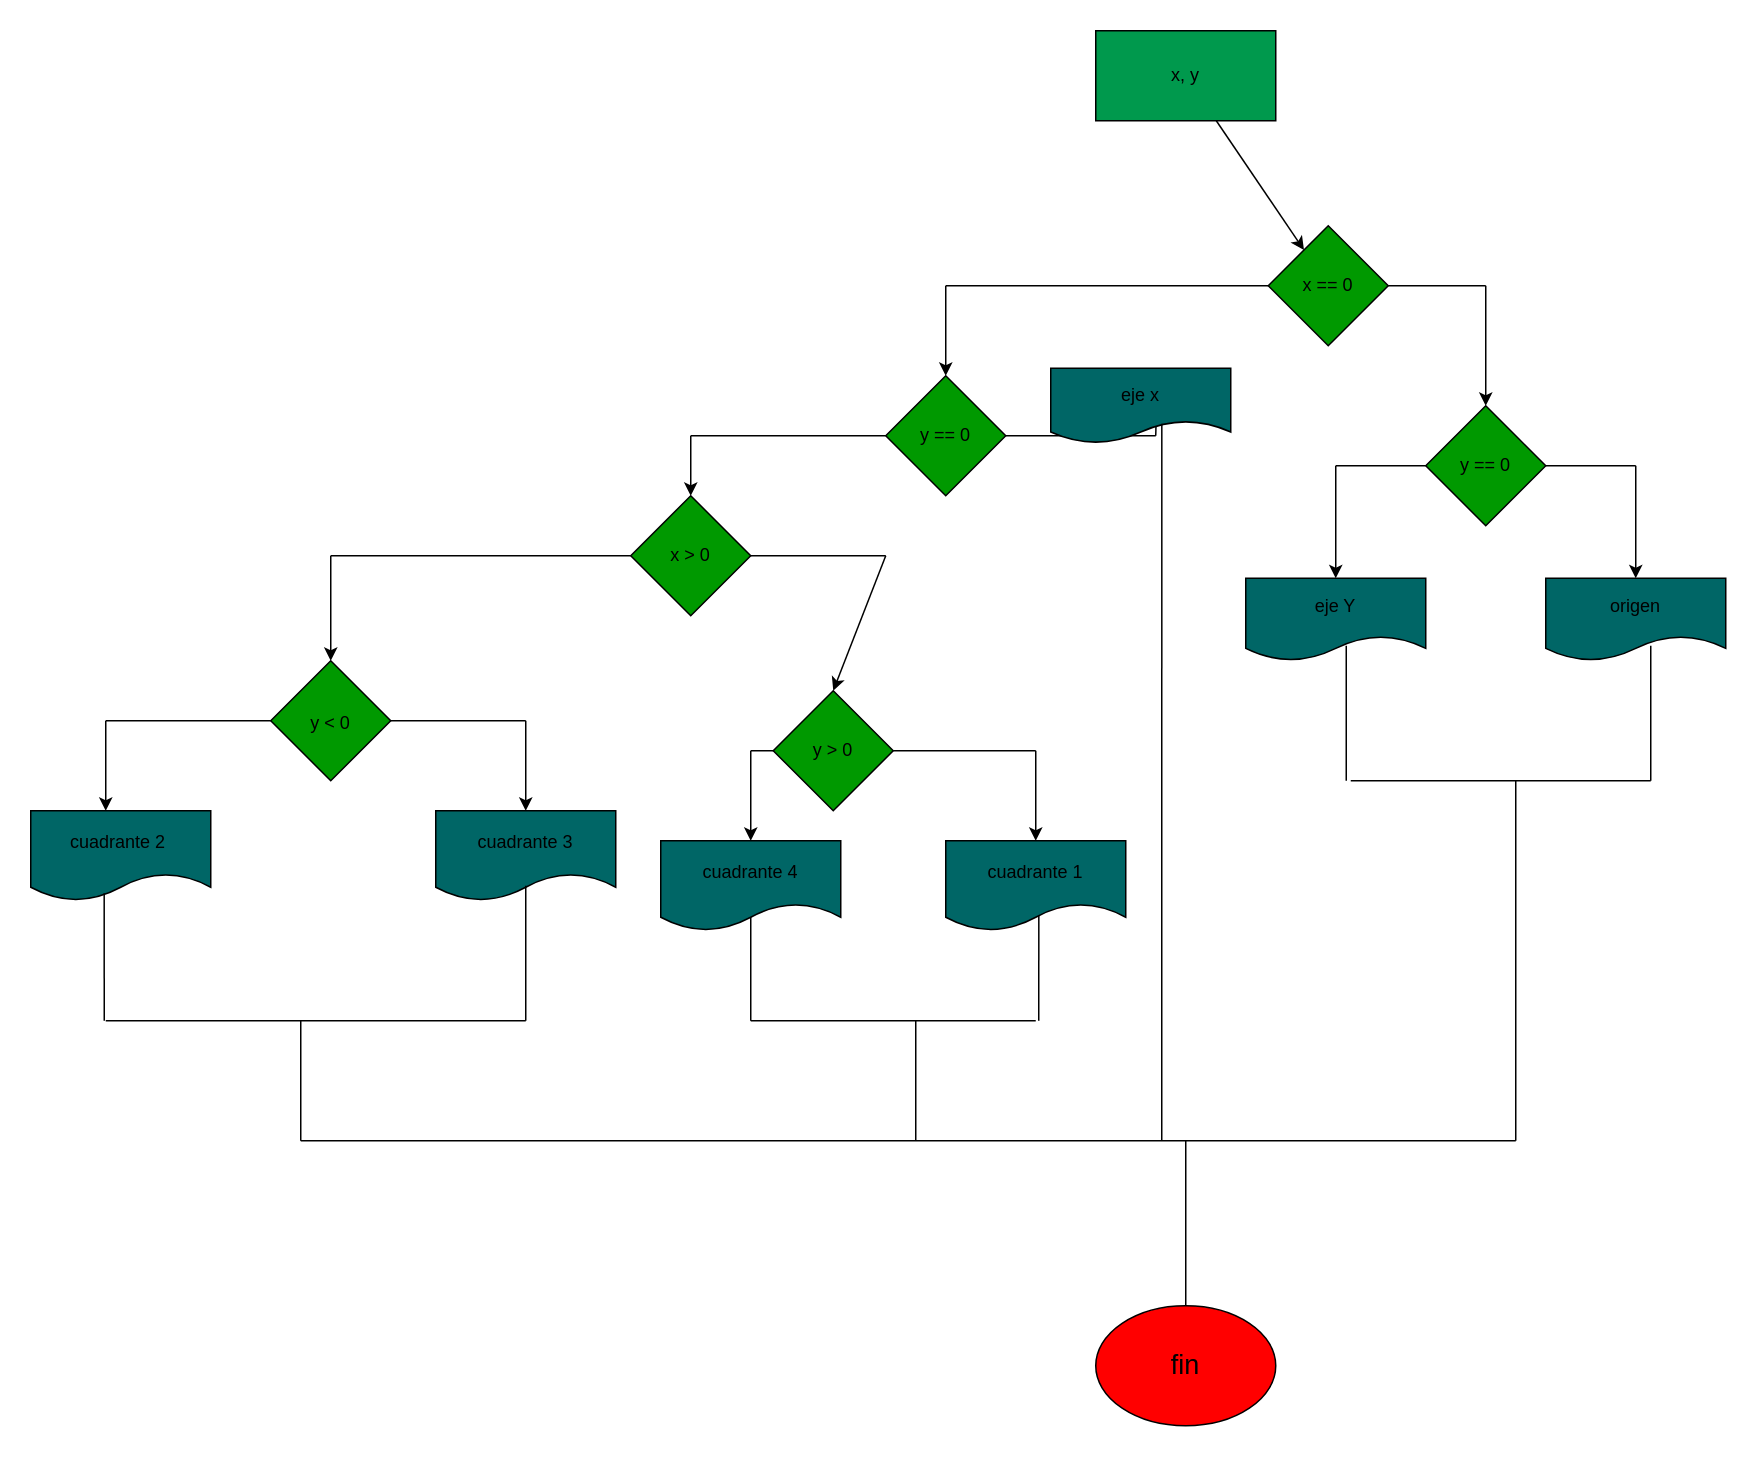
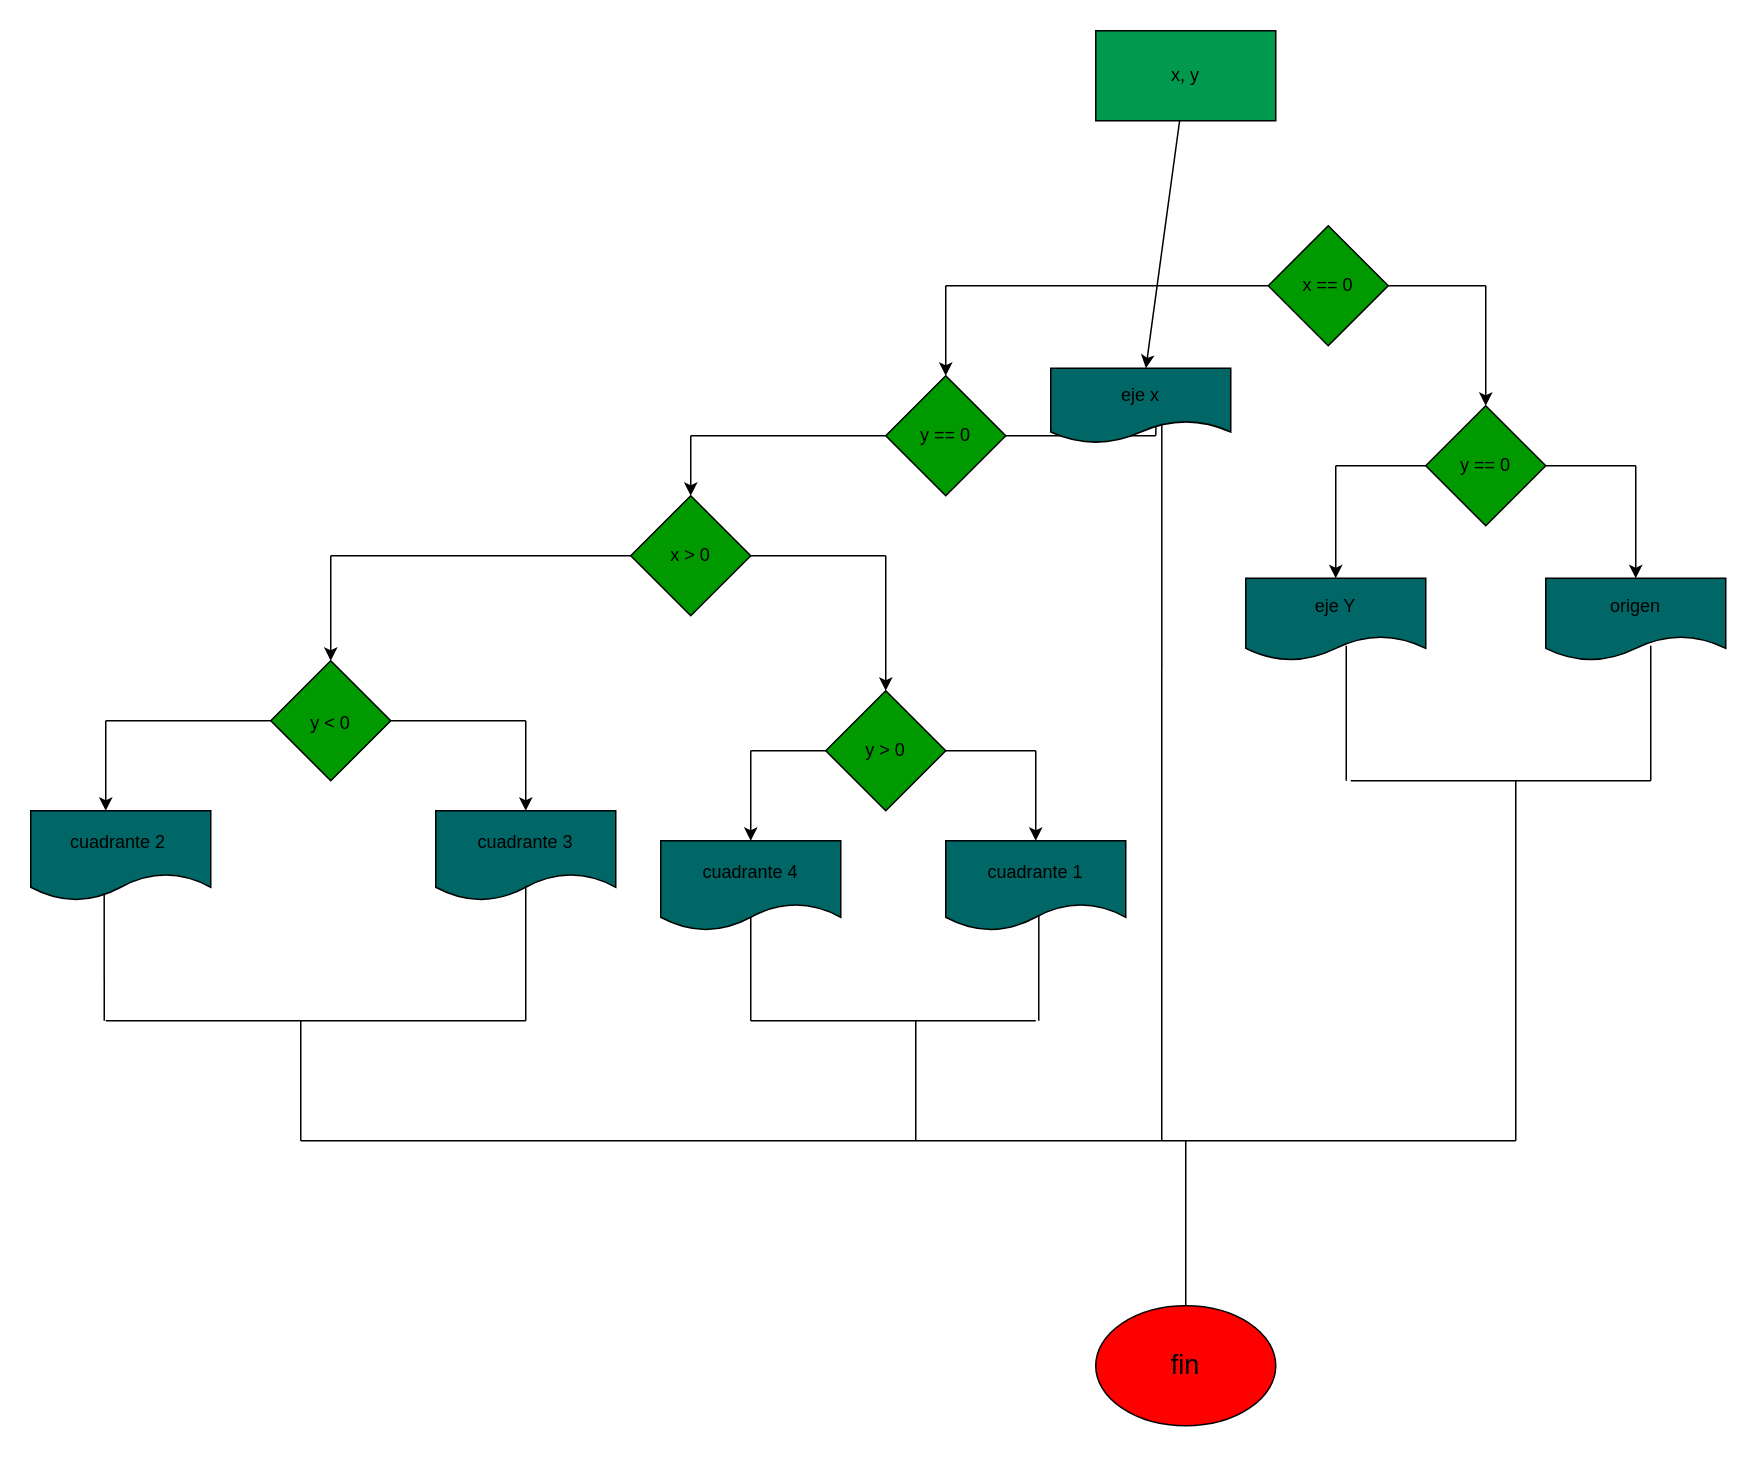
(1257, 181) -> (1163, 240)
(833, 751) -> (886, 751)
